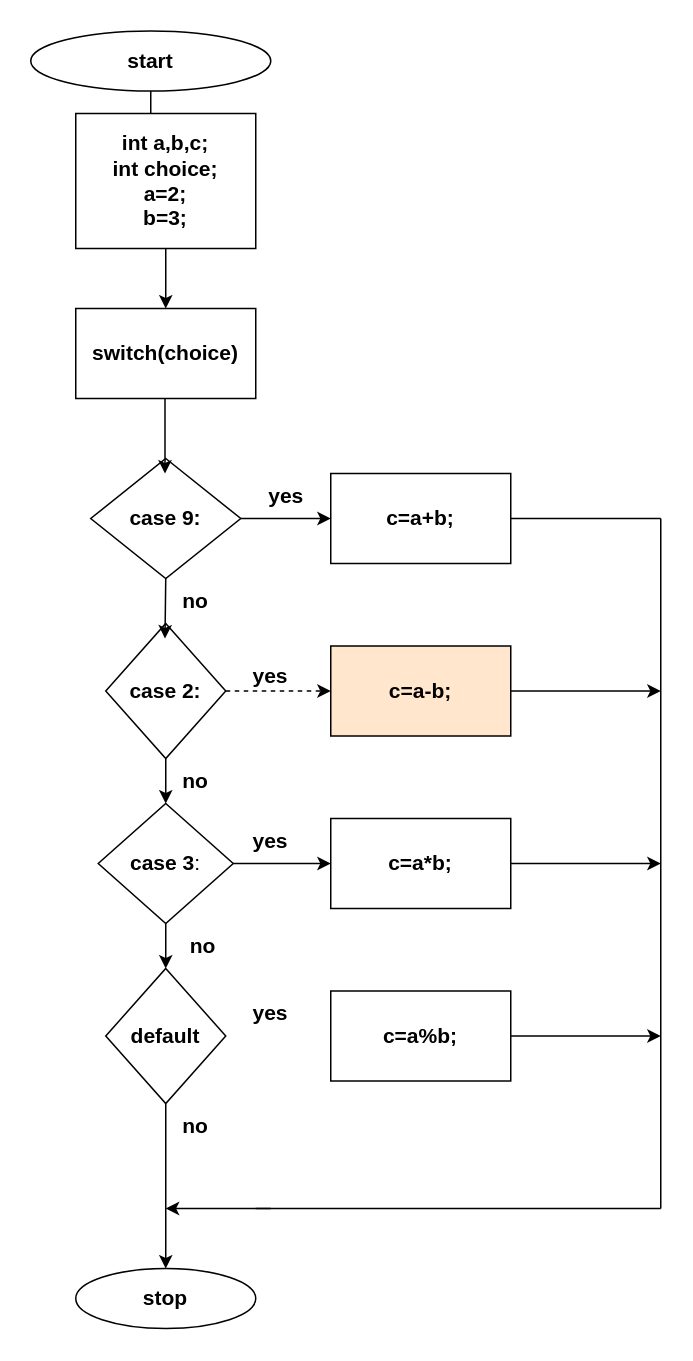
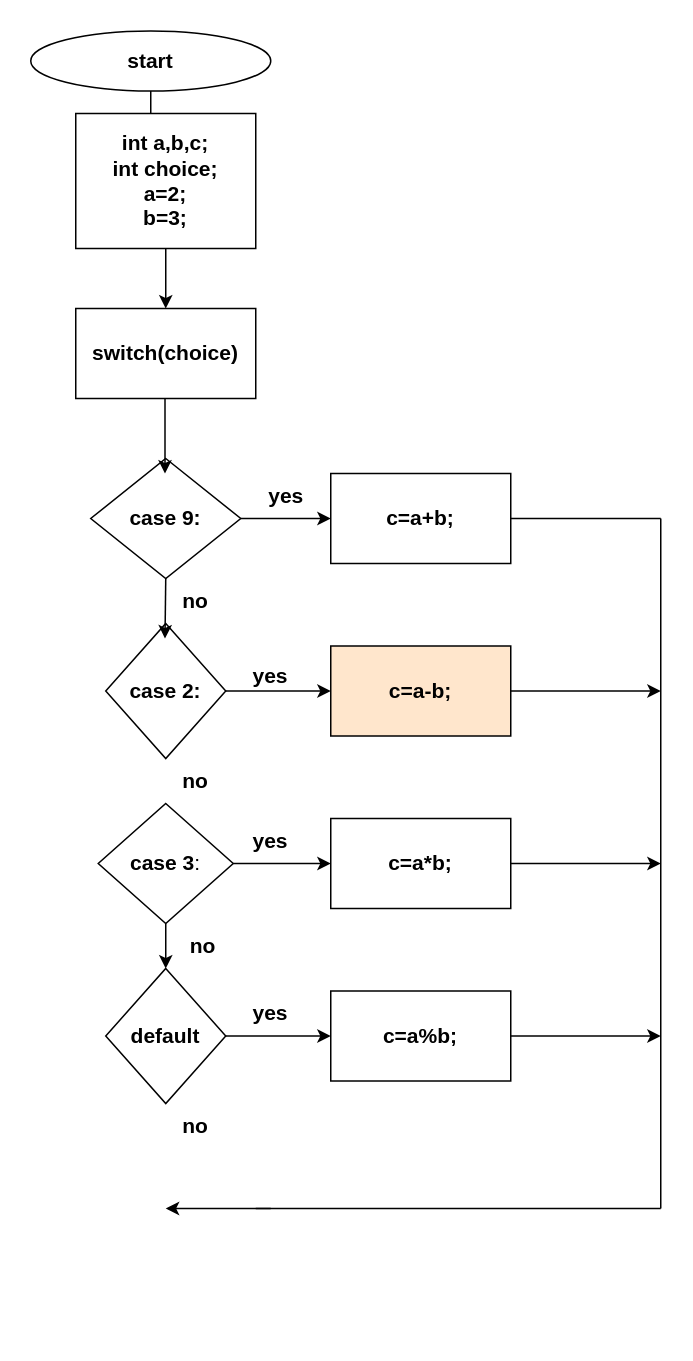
(272, 691) -> (272, 691)
(166, 786) -> none
none -> (273, 1036)
(166, 1180) -> none
(166, 1298) -> none
